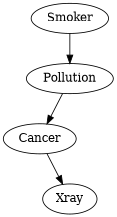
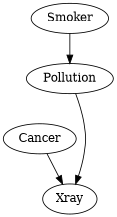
(57, 105) -> (85, 135)
